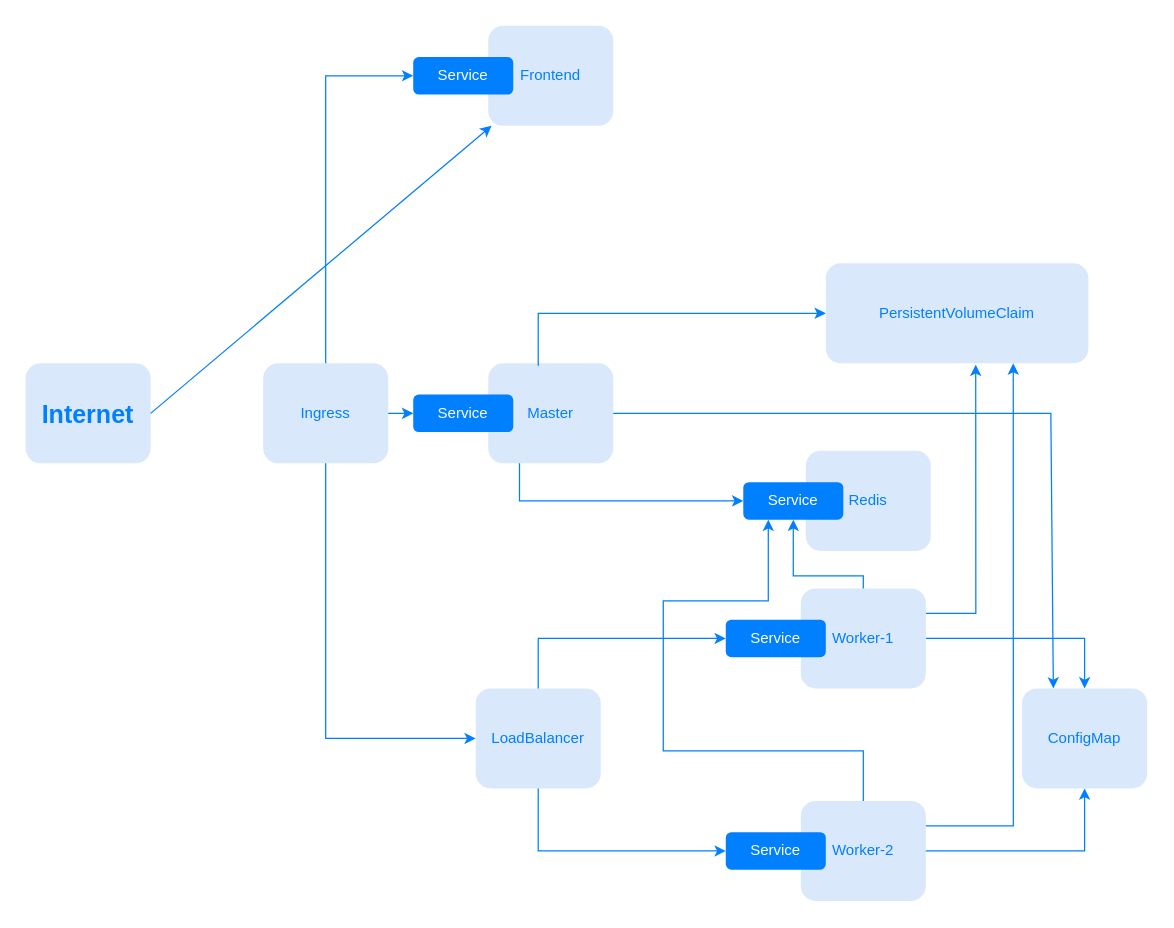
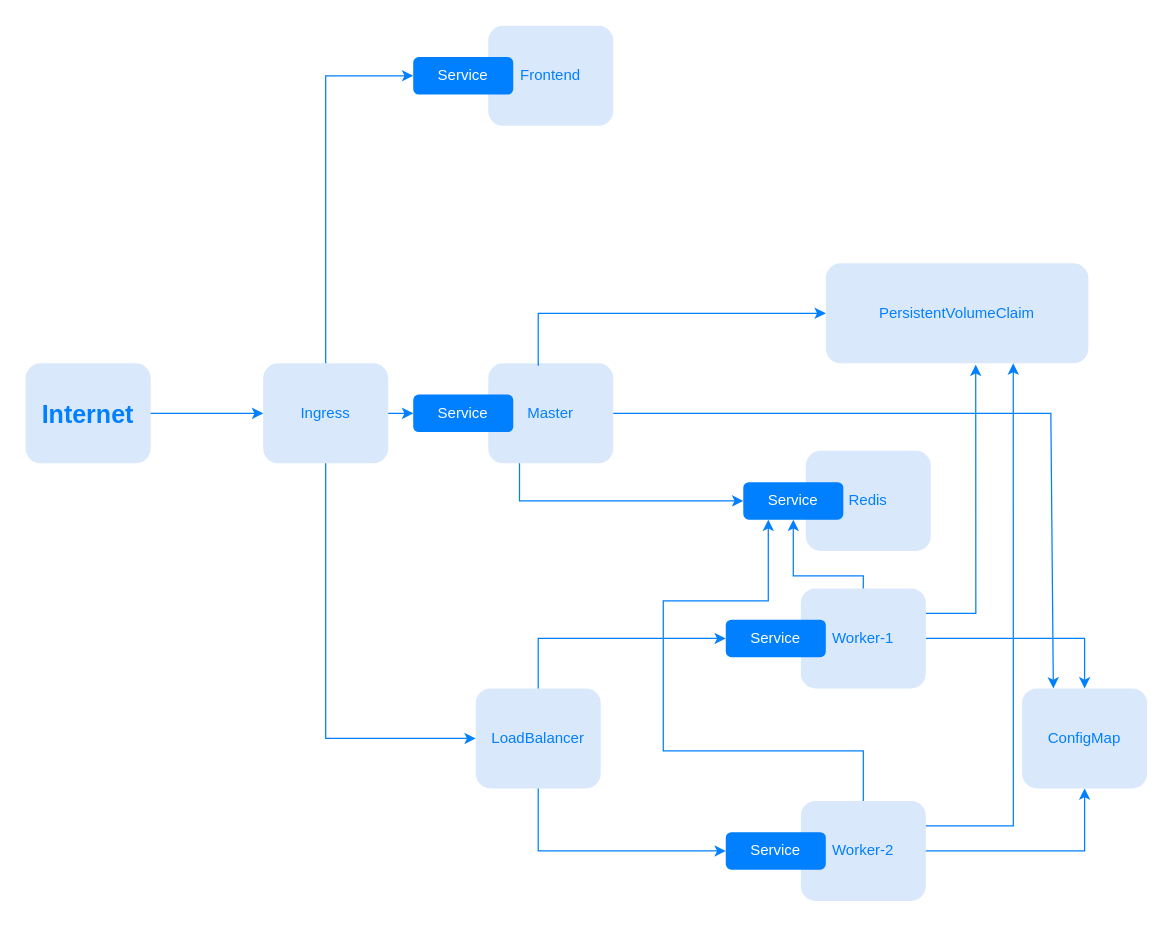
(318, 272) -> (203, 413)
